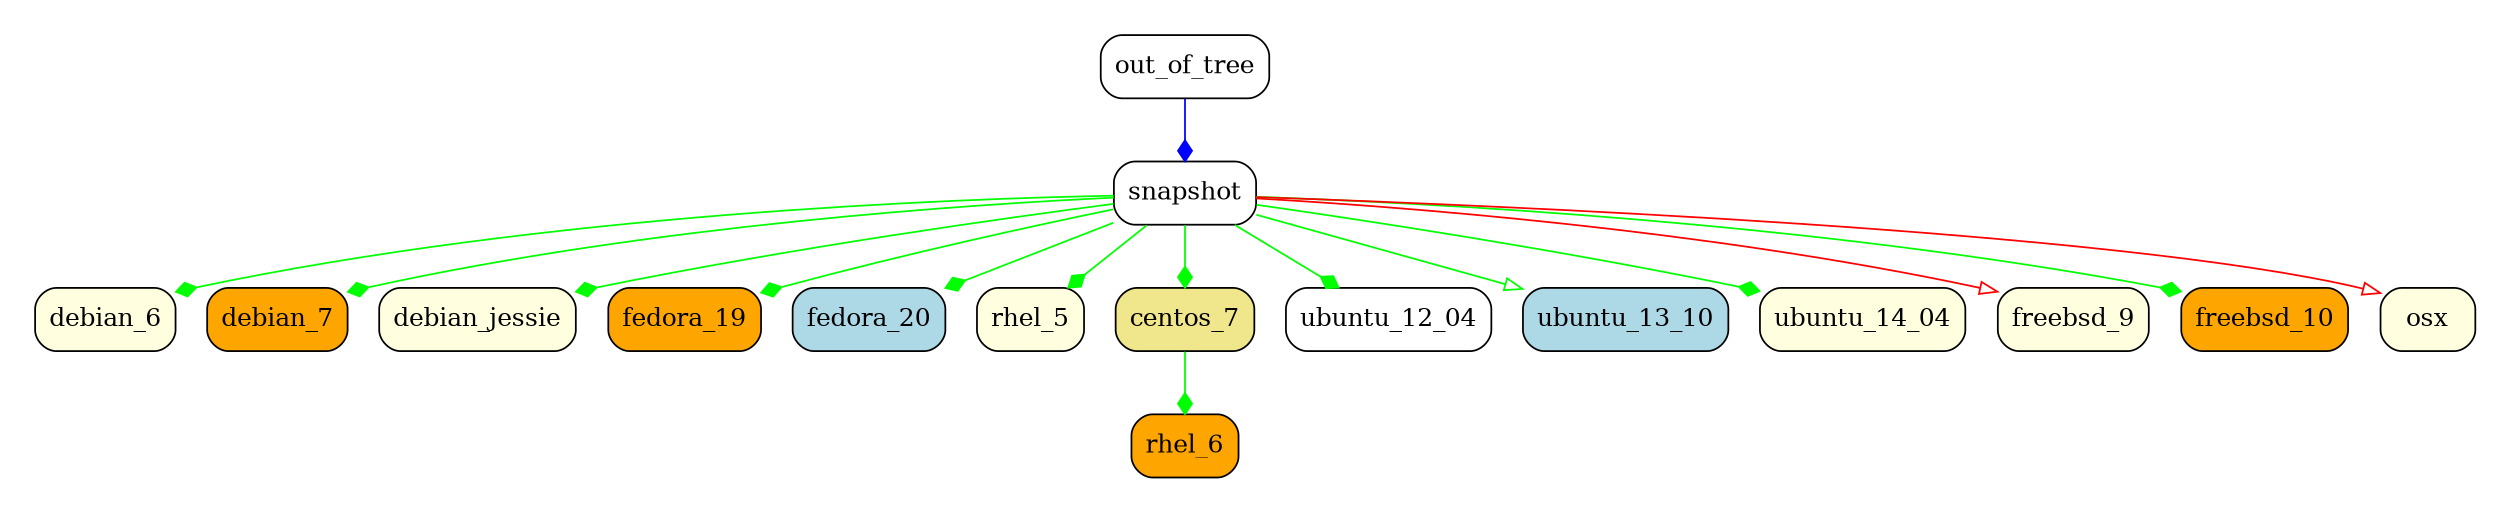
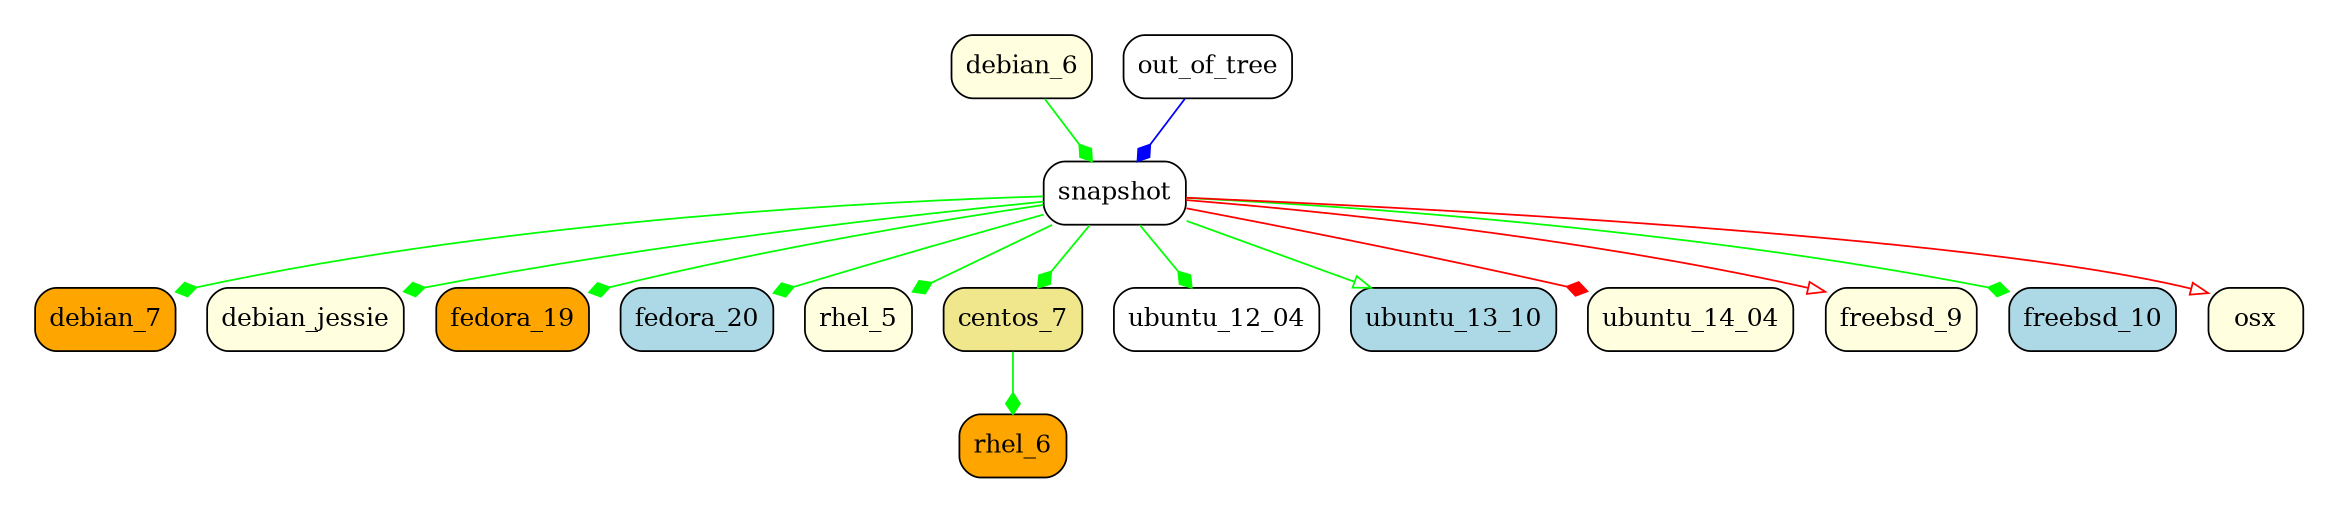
(653, 222) -> (1062, 122)
(1498, 242) -> (1377, 246)
(2265, 320) -> (2093, 320)
